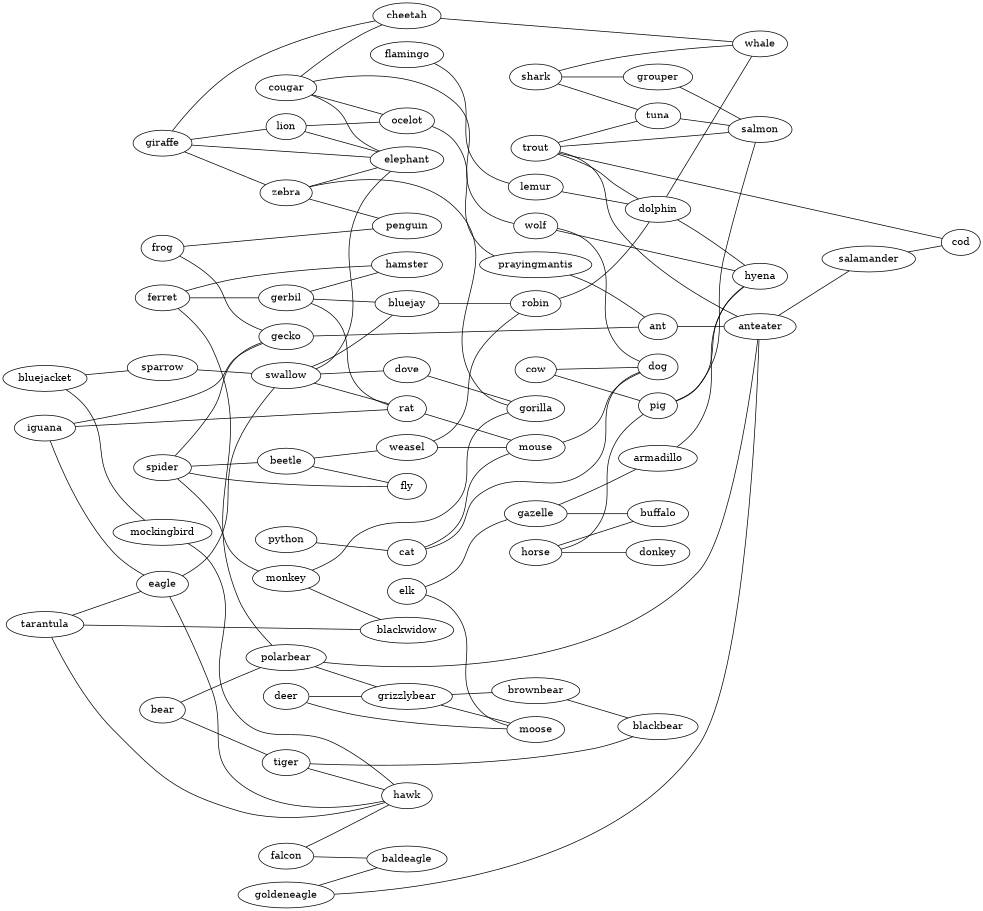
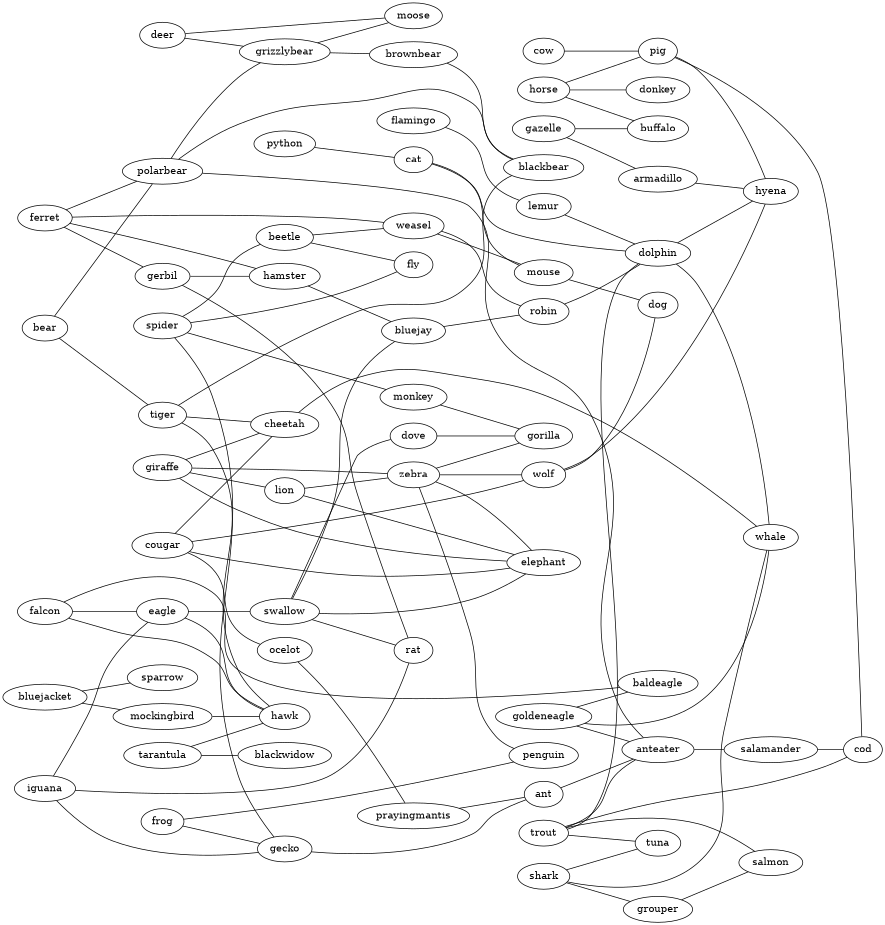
none -> (358, 101)
(705, 122) -> none
(341, 124) -> (359, 482)
none -> (228, 215)
(720, 278) -> (843, 360)
(344, 301) -> (350, 304)
(597, 368) -> none
(231, 372) -> none
none -> (214, 419)
(468, 427) -> none
none -> (481, 475)
(553, 483) -> (514, 234)
(407, 591) -> none
(107, 603) -> (105, 612)
(345, 604) -> none
none -> (718, 684)
